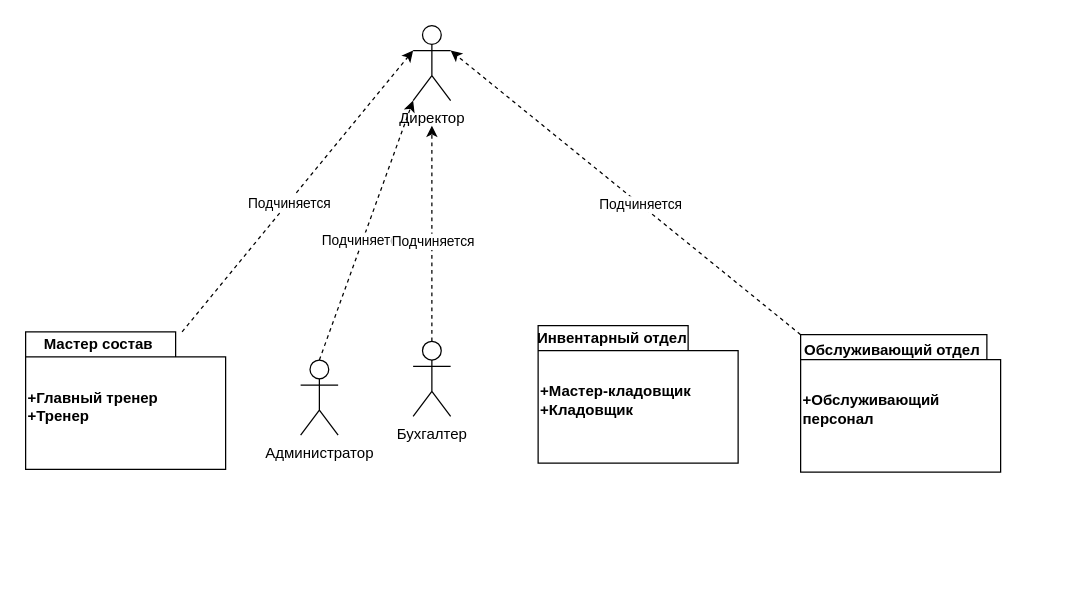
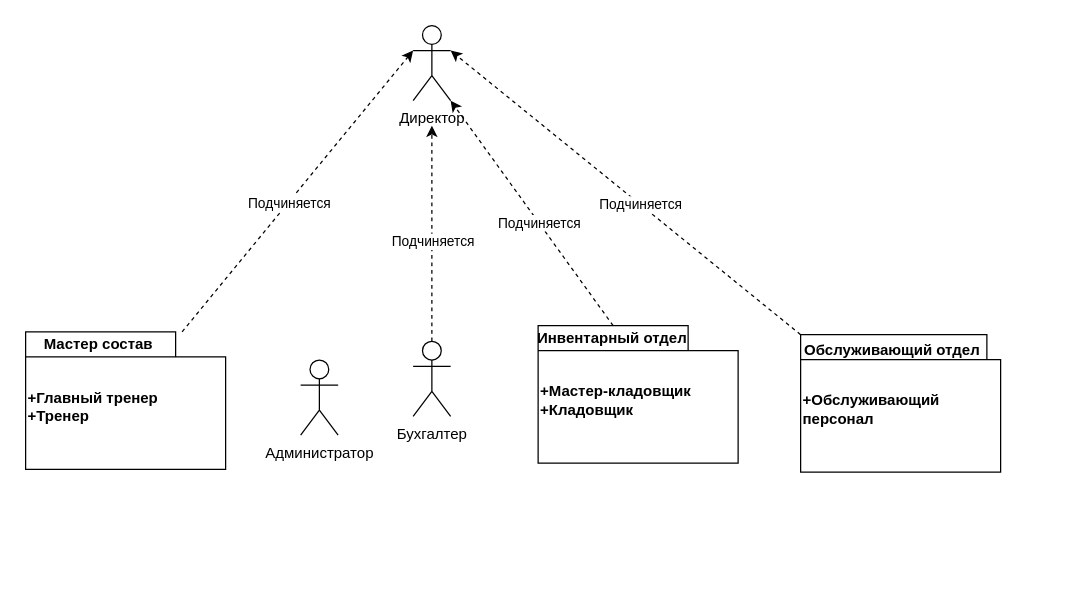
none -> (535, 218)
(362, 241) -> none
